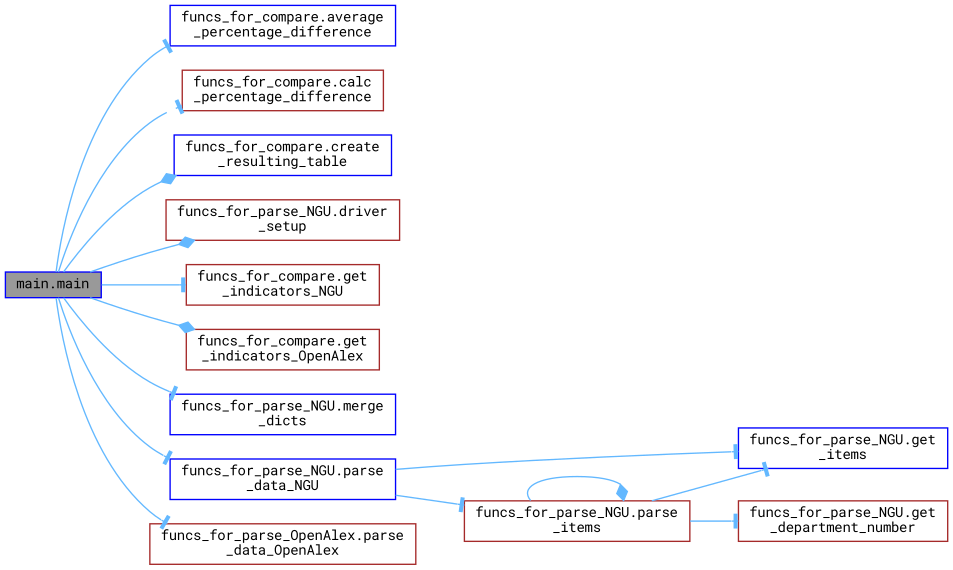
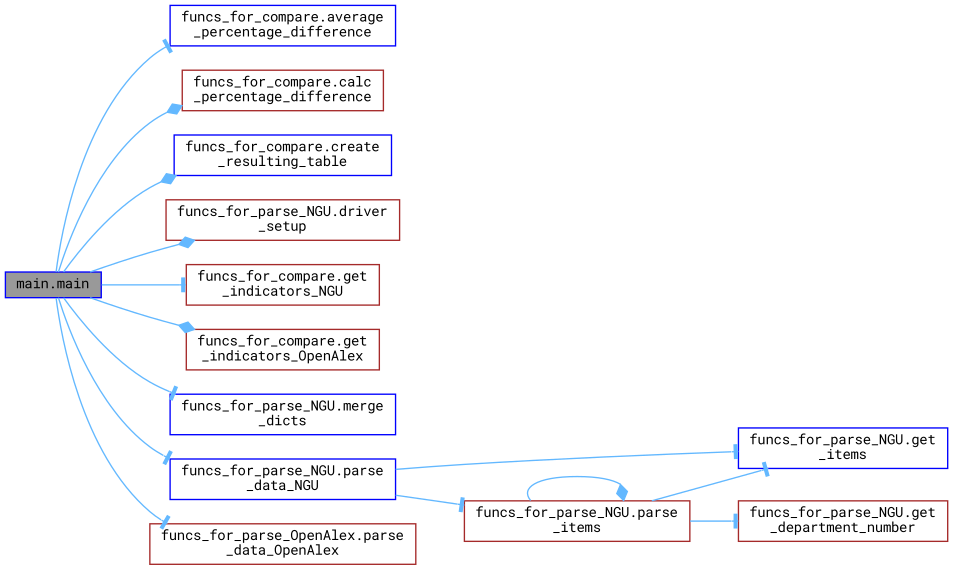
(99, 182) -> (99, 182)
